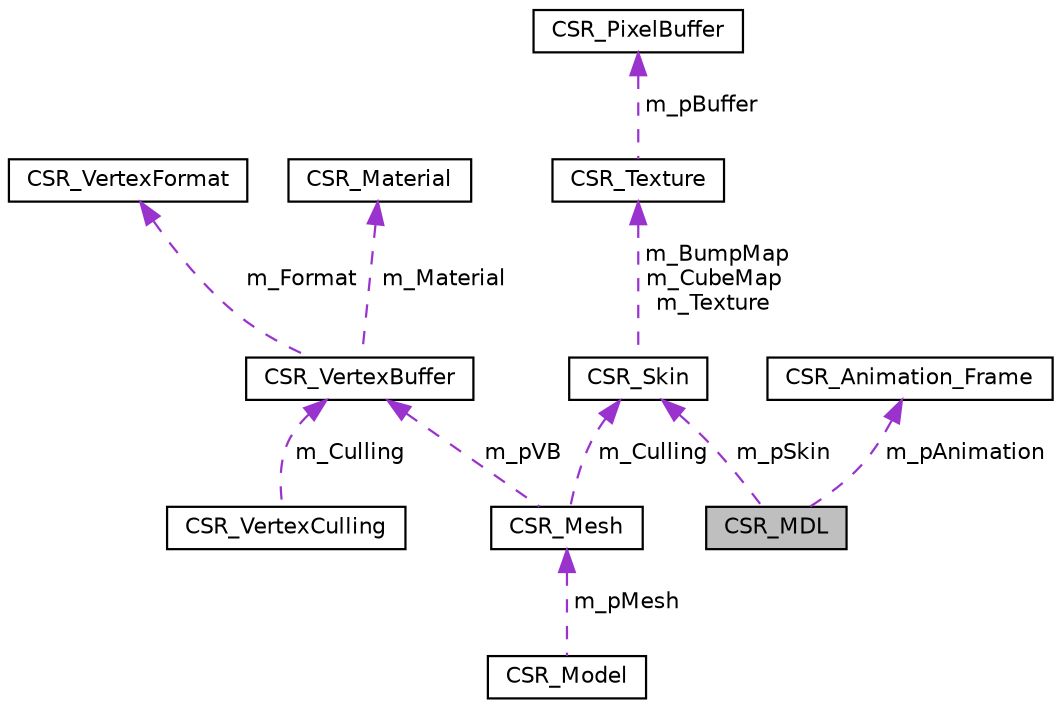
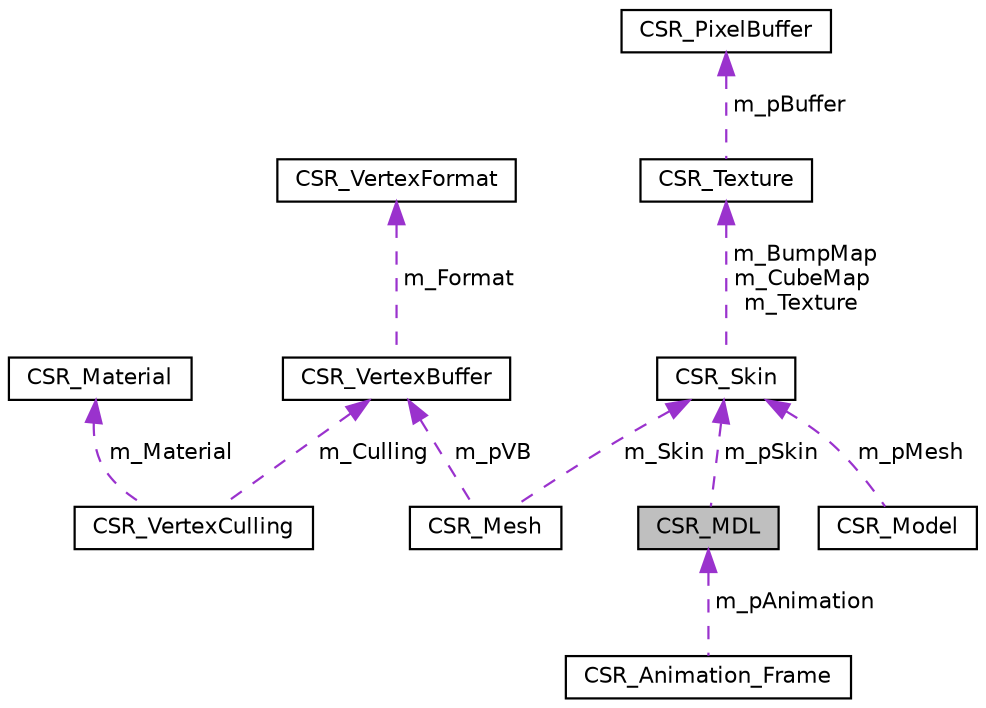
(369, 291) -> (107, 473)
(649, 453) -> (662, 453)
(857, 469) -> (708, 614)
(567, 614) -> (841, 453)
